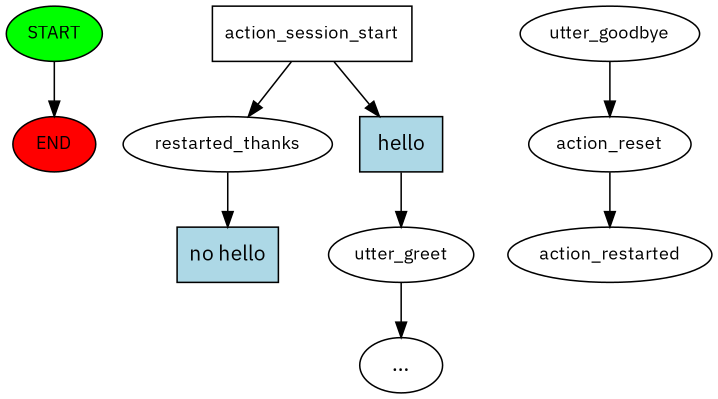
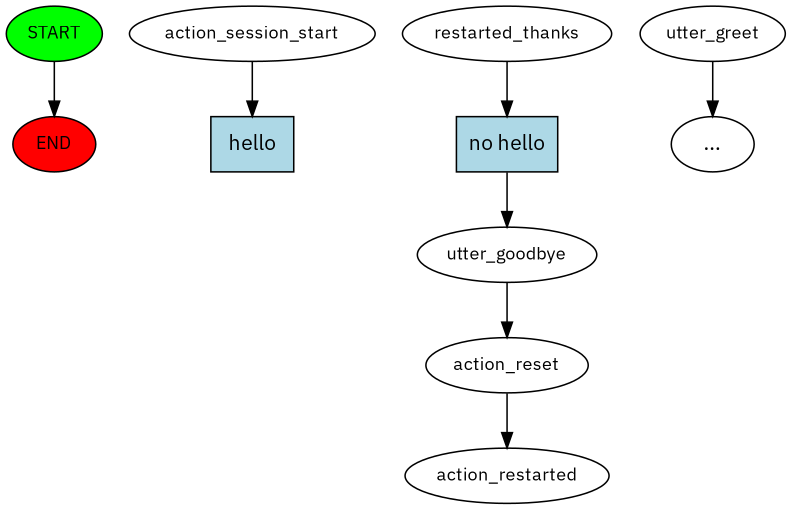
(312, 34) -> (252, 34)
(275, 83) -> none
(401, 192) -> none
none -> (507, 192)
